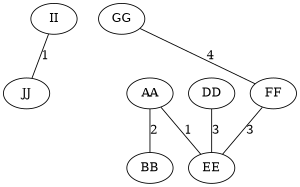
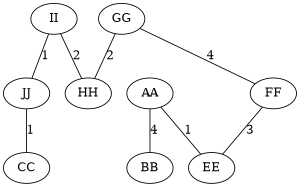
none -> (88, 93)
(212, 93) -> none
(154, 131) -> (154, 131)
none -> (27, 168)
